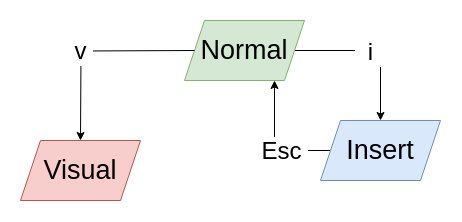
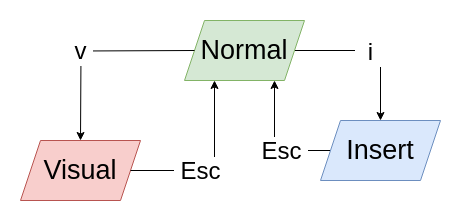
none -> (214, 171)
